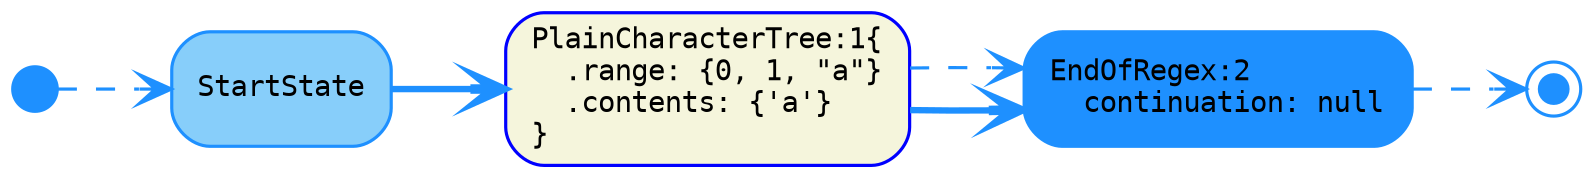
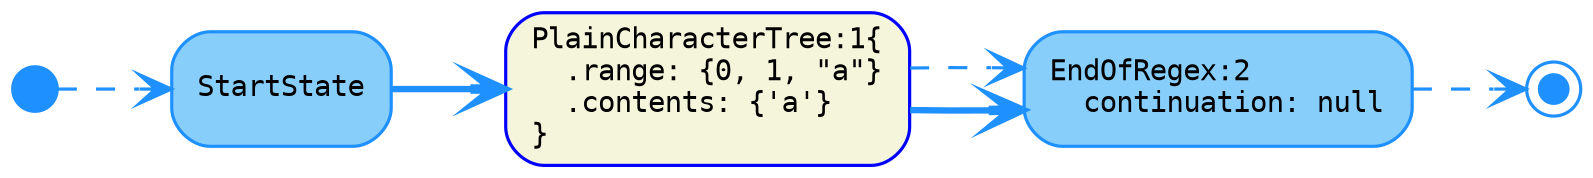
(1218, 89) -> (1218, 89)
